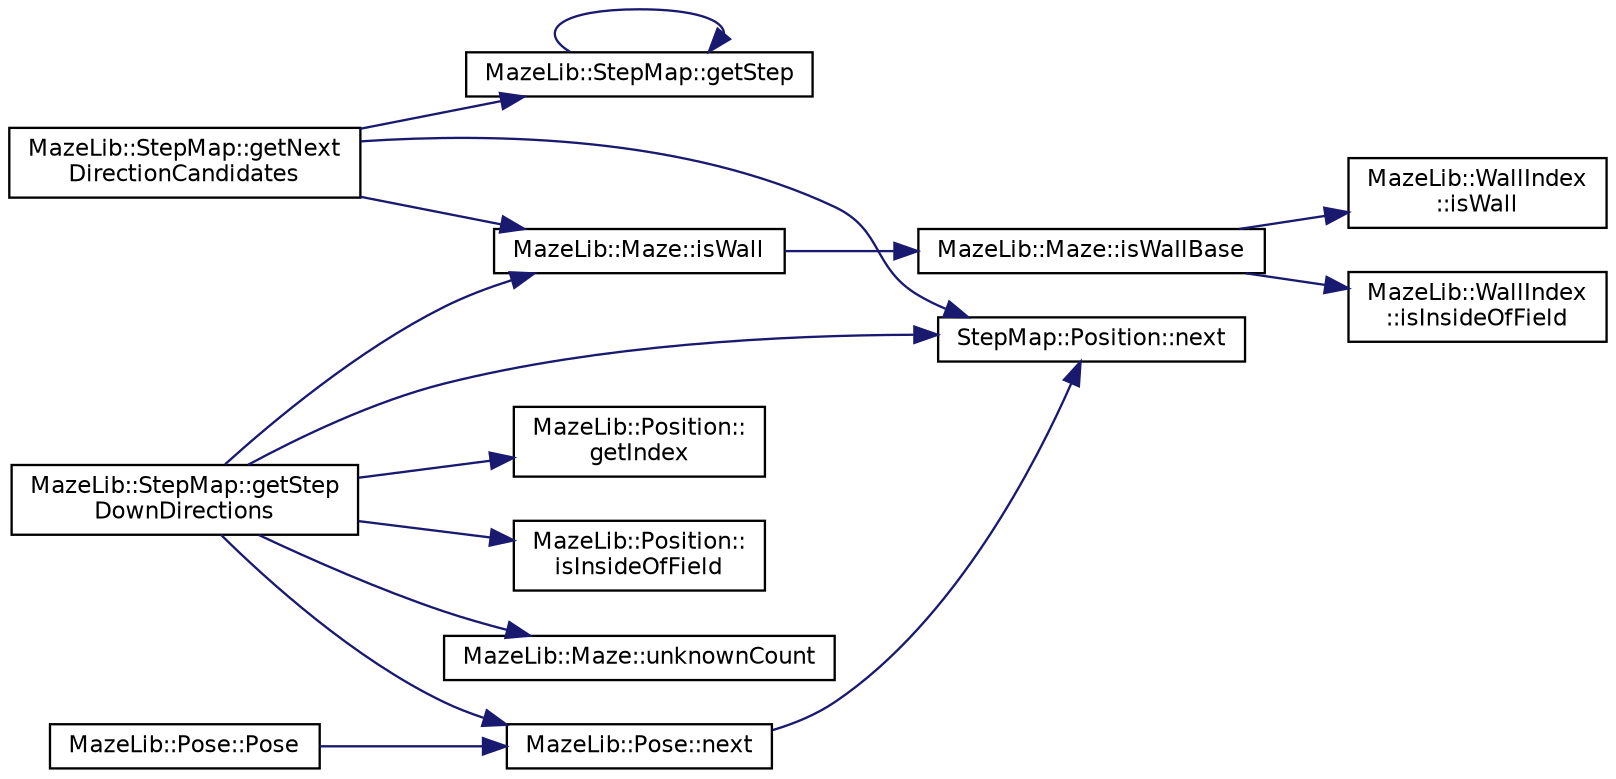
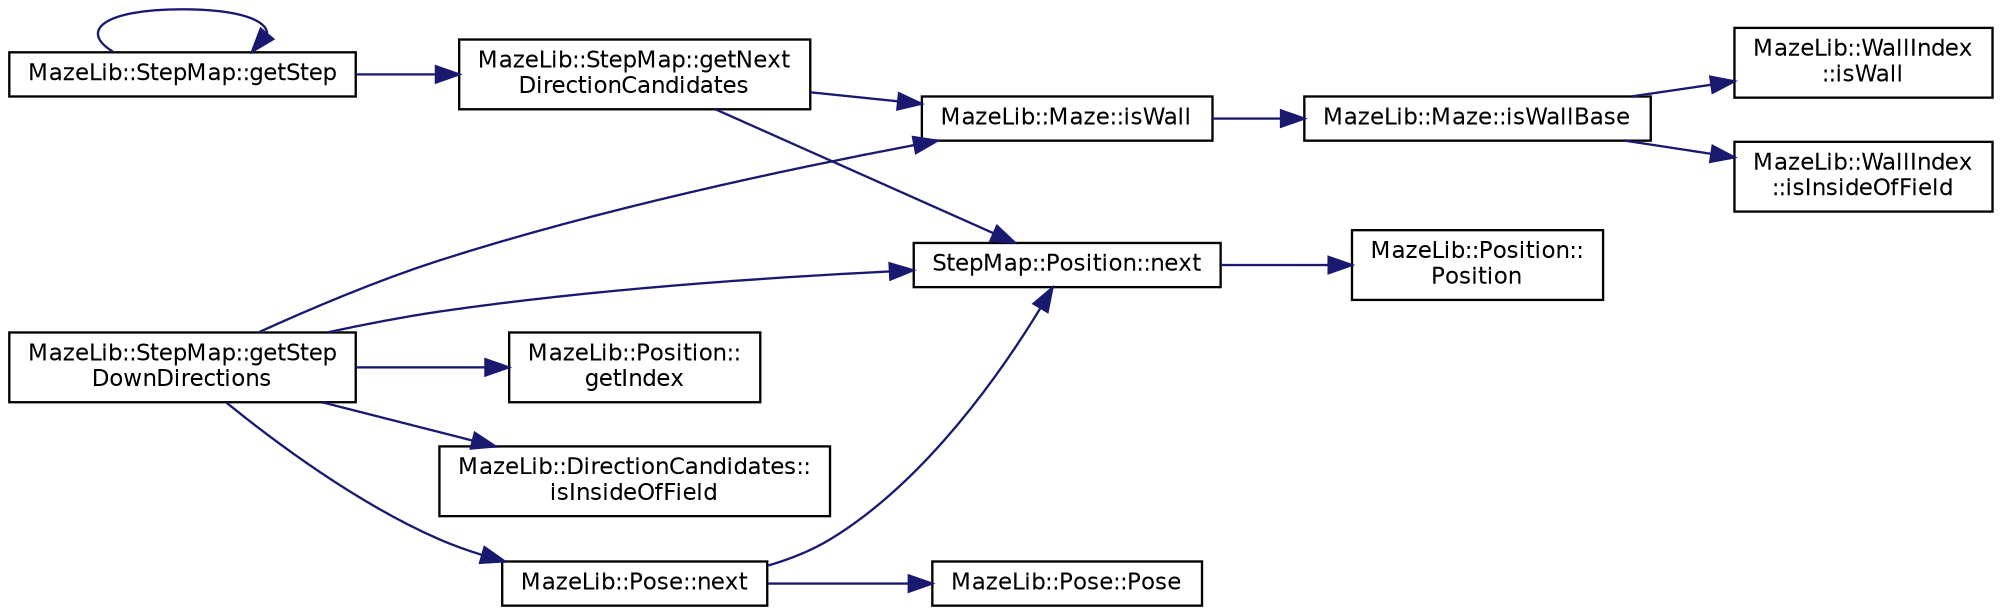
(431, 115) -> (396, 74)
none -> (1478, 265)
(639, 556) -> (635, 481)
(639, 658) -> none
(401, 746) -> (838, 584)
